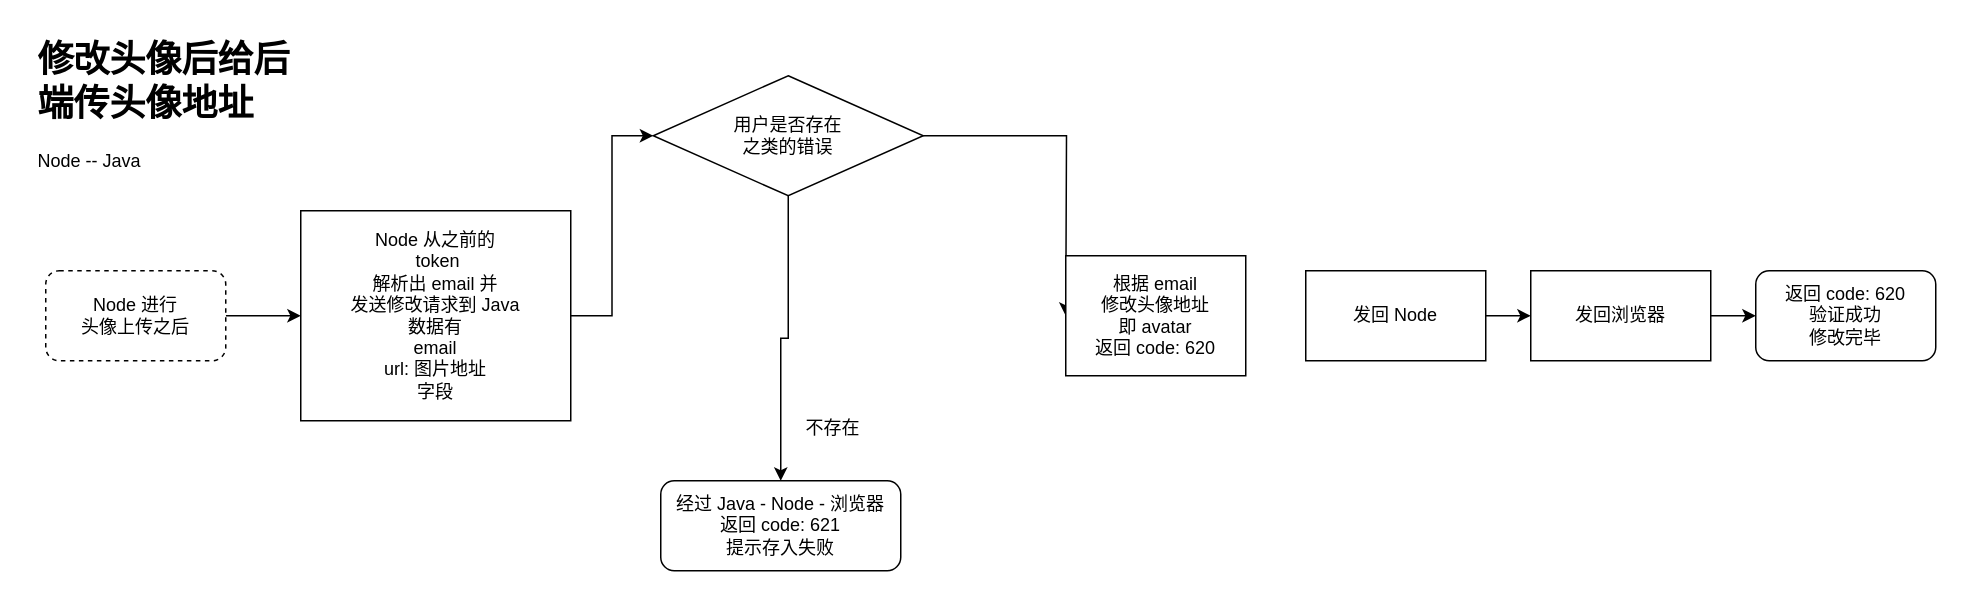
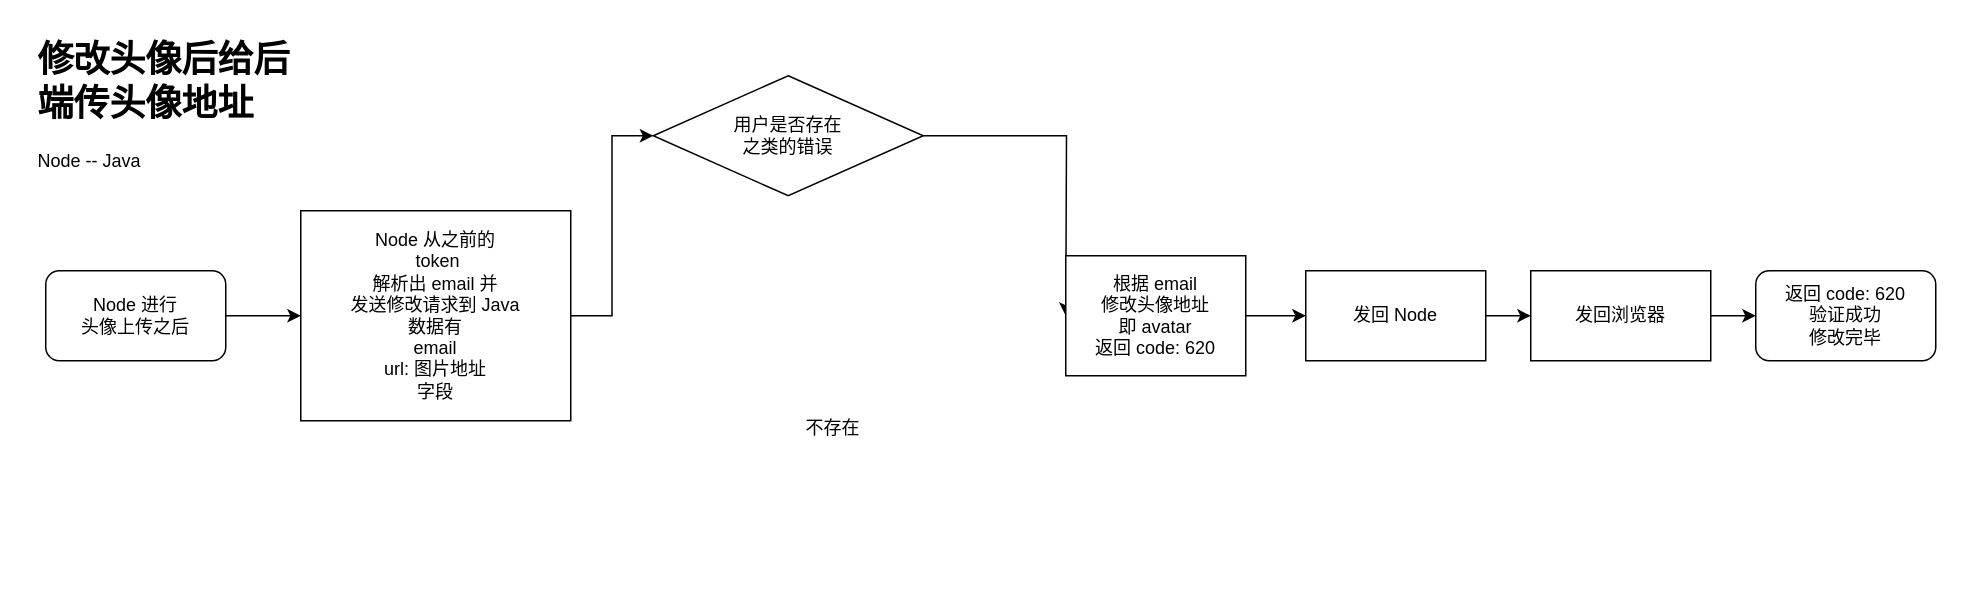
(136, 316) -> (136, 316)
none -> (1271, 316)
(788, 336) -> none
(781, 526) -> none
